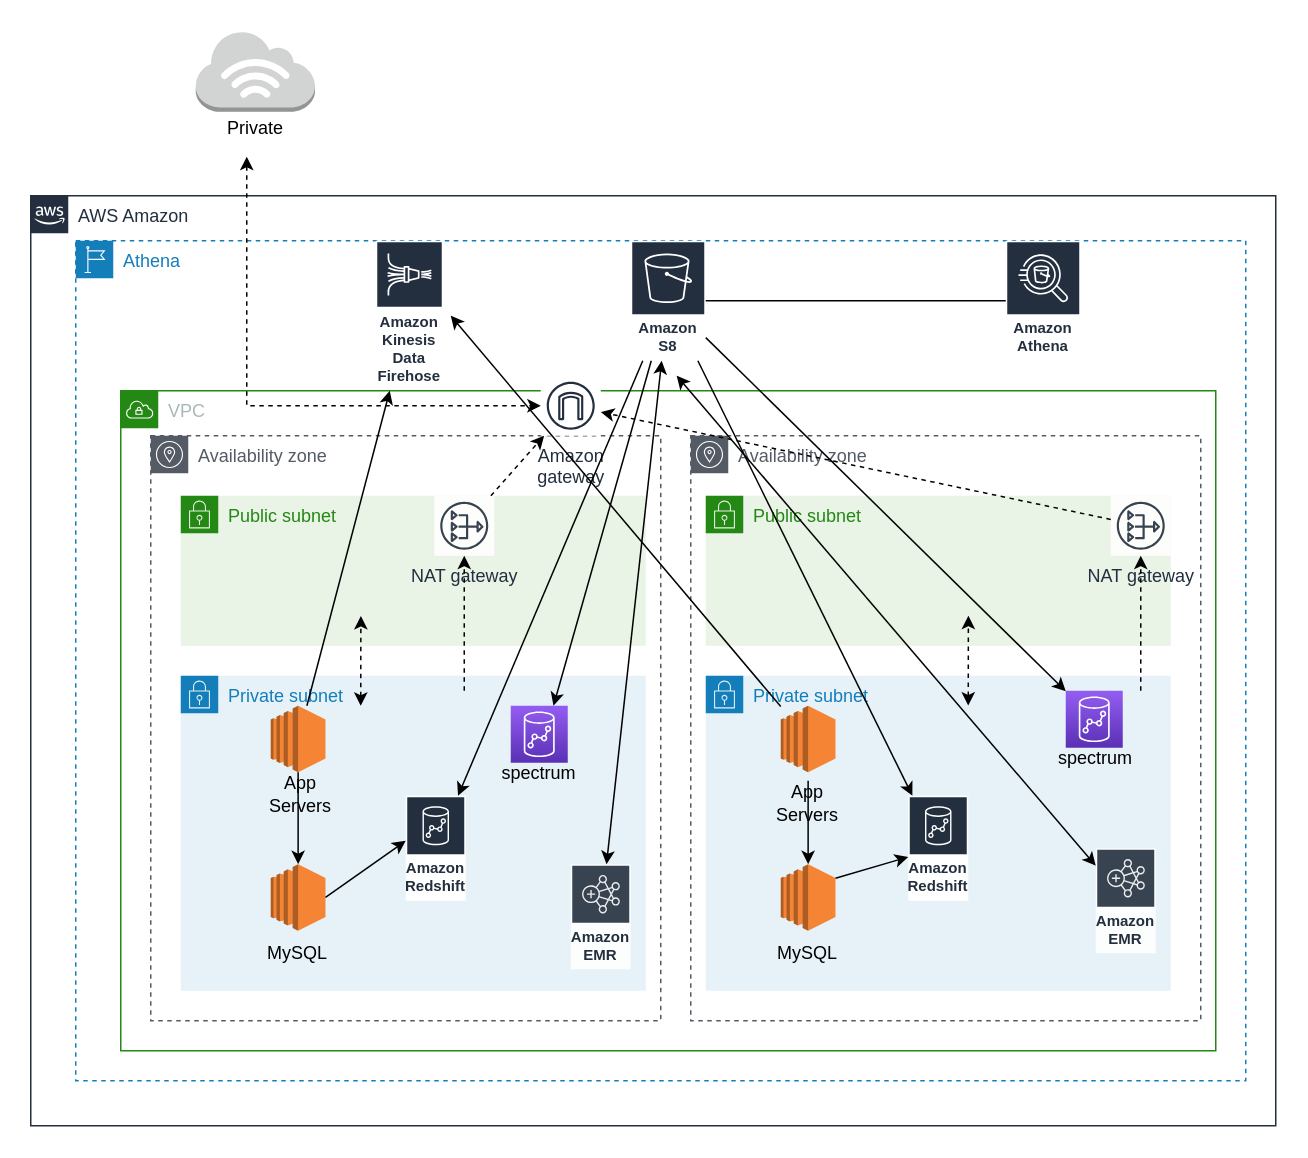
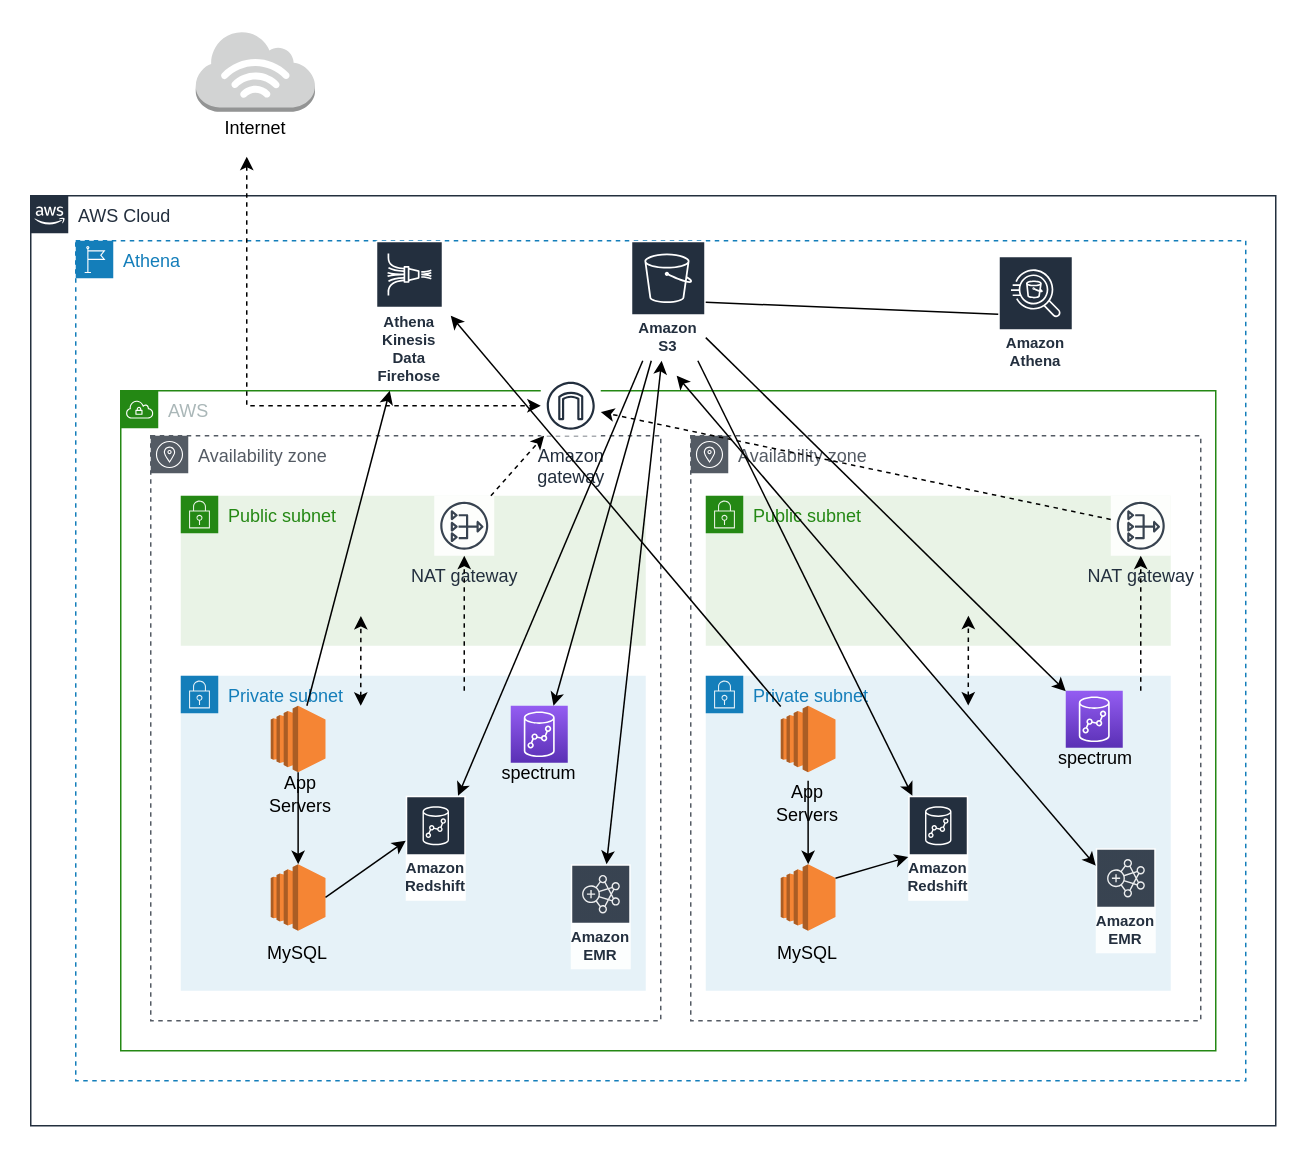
(256, 128) -> (256, 128)
(127, 217) -> (119, 217)
(1043, 301) -> (1036, 316)
(668, 337) -> (668, 337)
(410, 349) -> (410, 349)
(184, 412) -> (184, 412)
